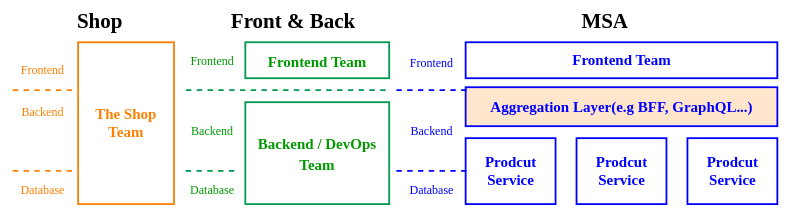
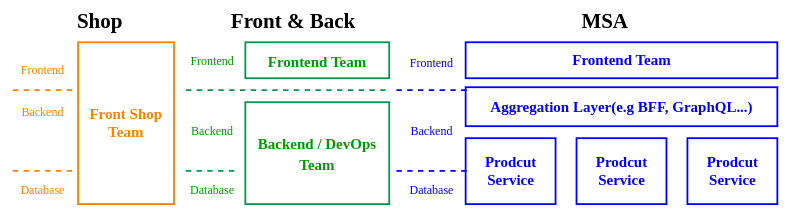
(622, 107) -> (622, 107)
(126, 123) -> (126, 123)
